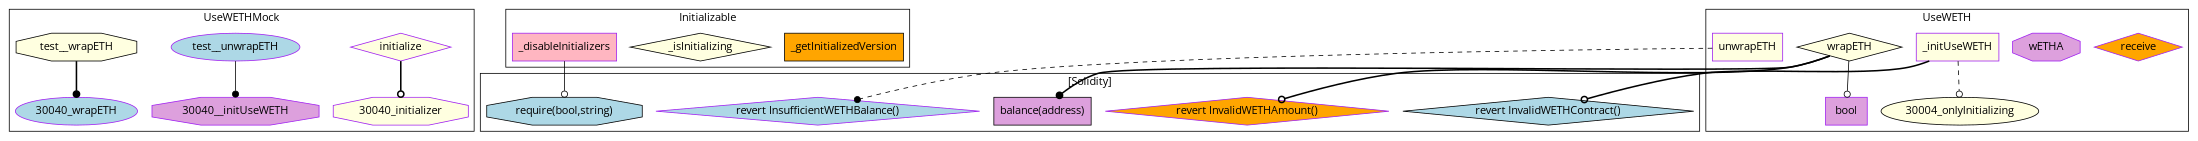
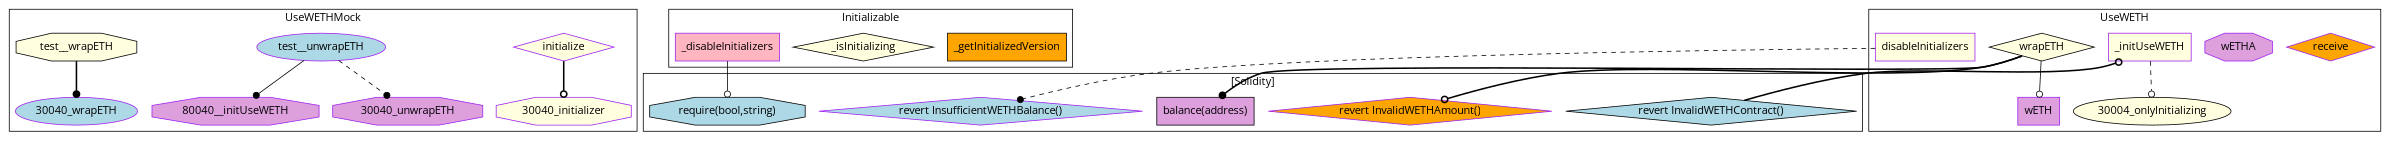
(1748, 47) -> (1925, 47)
(1801, 71) -> (1985, 72)
(236, 111) -> (236, 111)
none -> (408, 111)
(1846, 111) -> (2039, 111)
